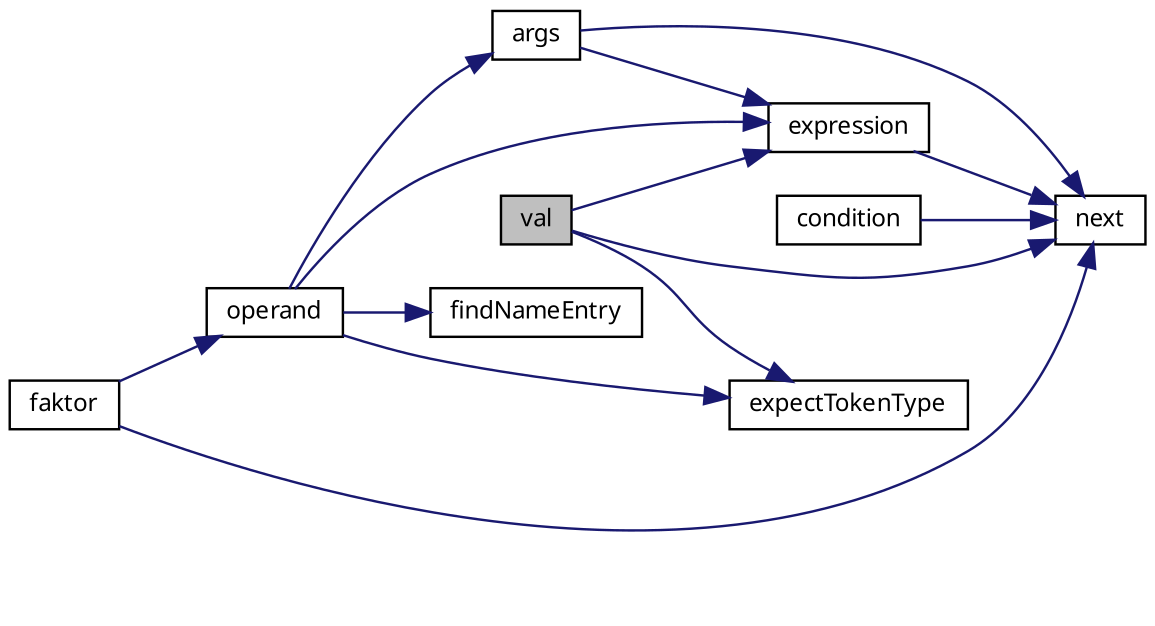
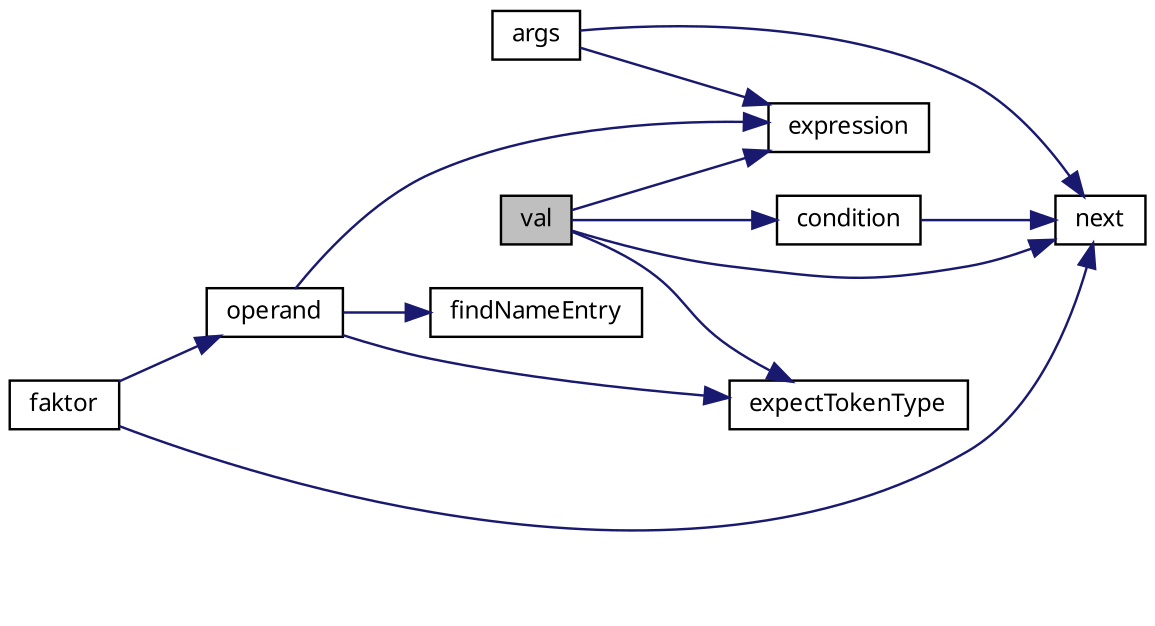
(366, 166) -> none
(972, 173) -> none
none -> (662, 220)
